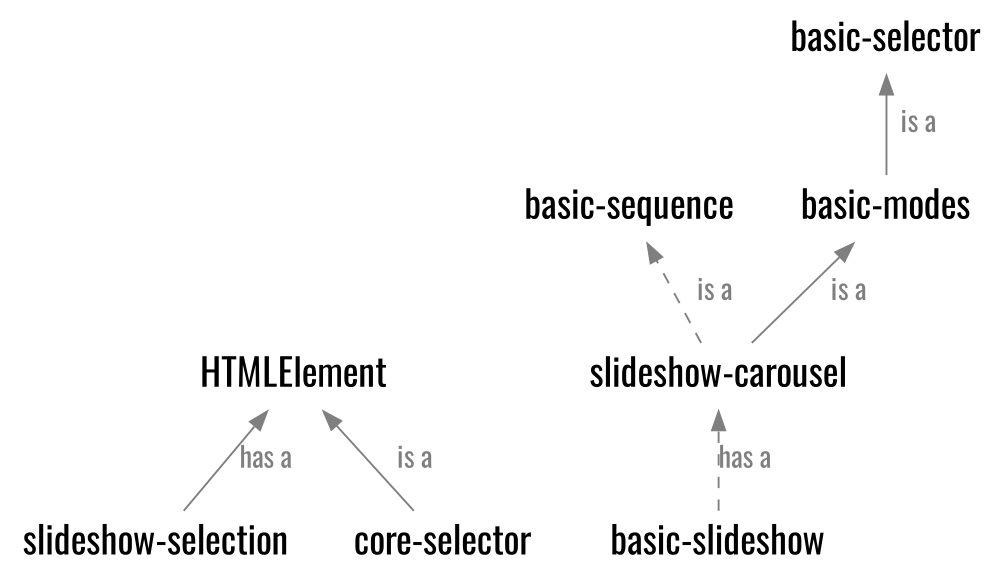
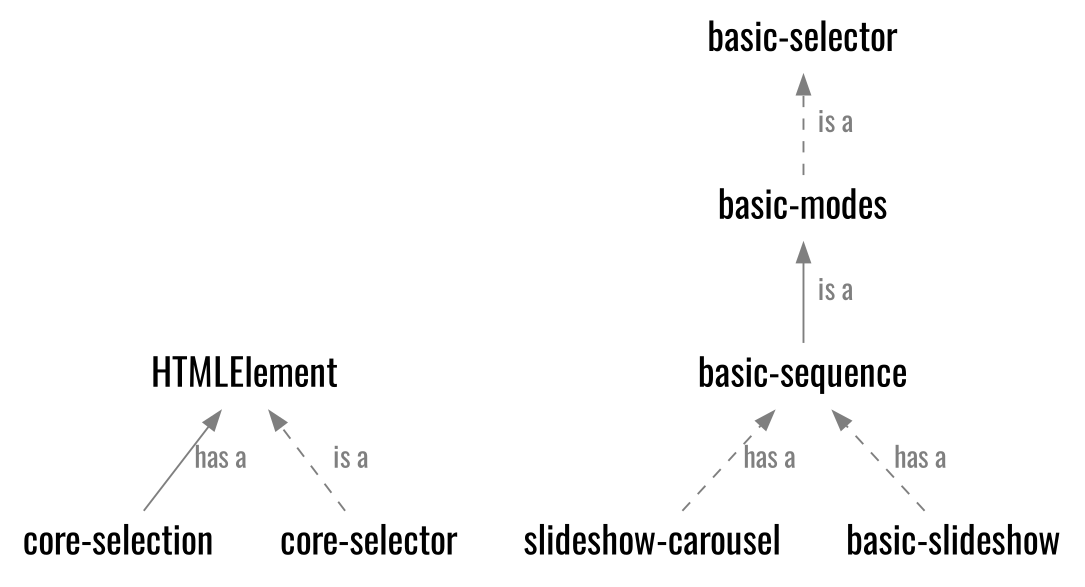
(886, 135) -> (803, 135)
(708, 293) -> (770, 461)
(796, 300) -> (803, 303)
(375, 468) -> (313, 469)
(719, 471) -> (885, 468)
(157, 545) -> (119, 545)
